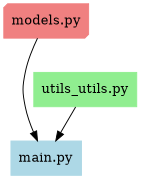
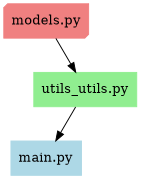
(23, 85) -> (63, 51)
